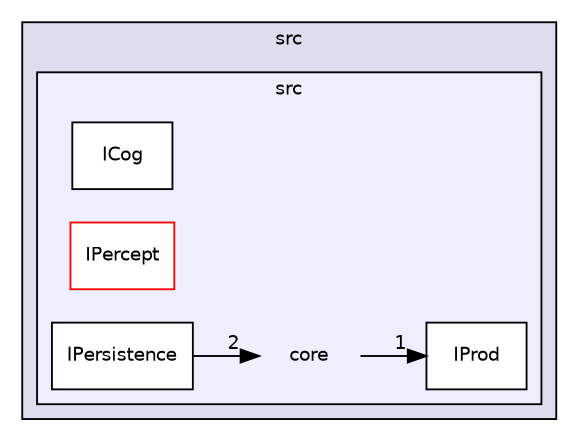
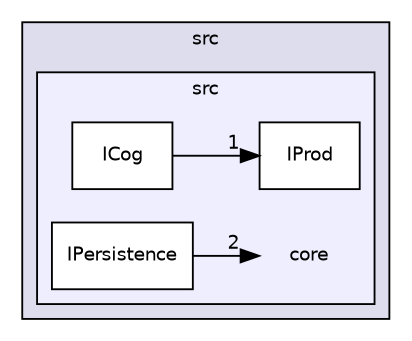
(122, 256) -> none
(384, 356) -> (206, 156)
